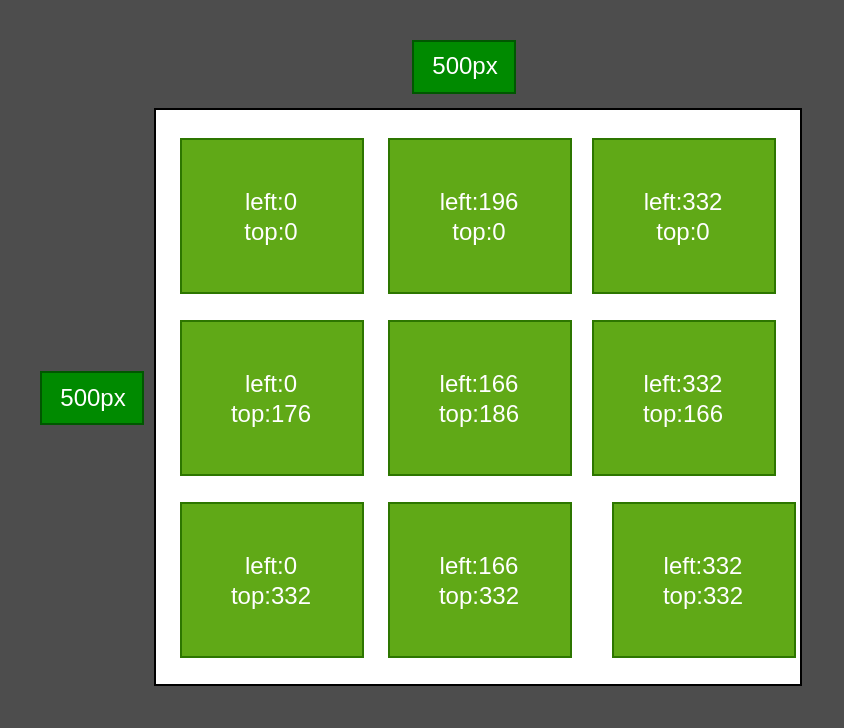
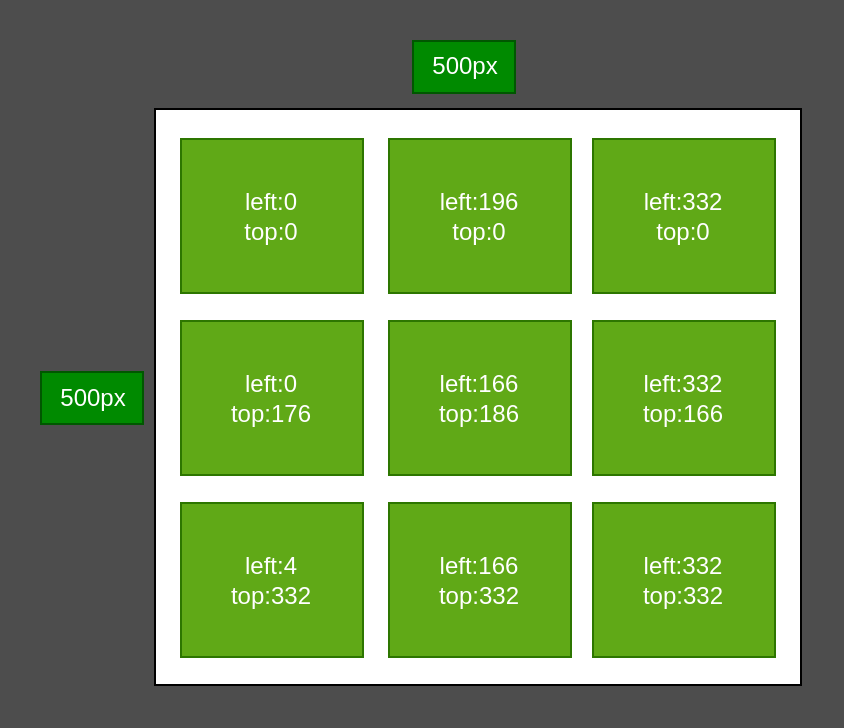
(704, 580) -> (684, 580)
(272, 581) -> (272, 581)
